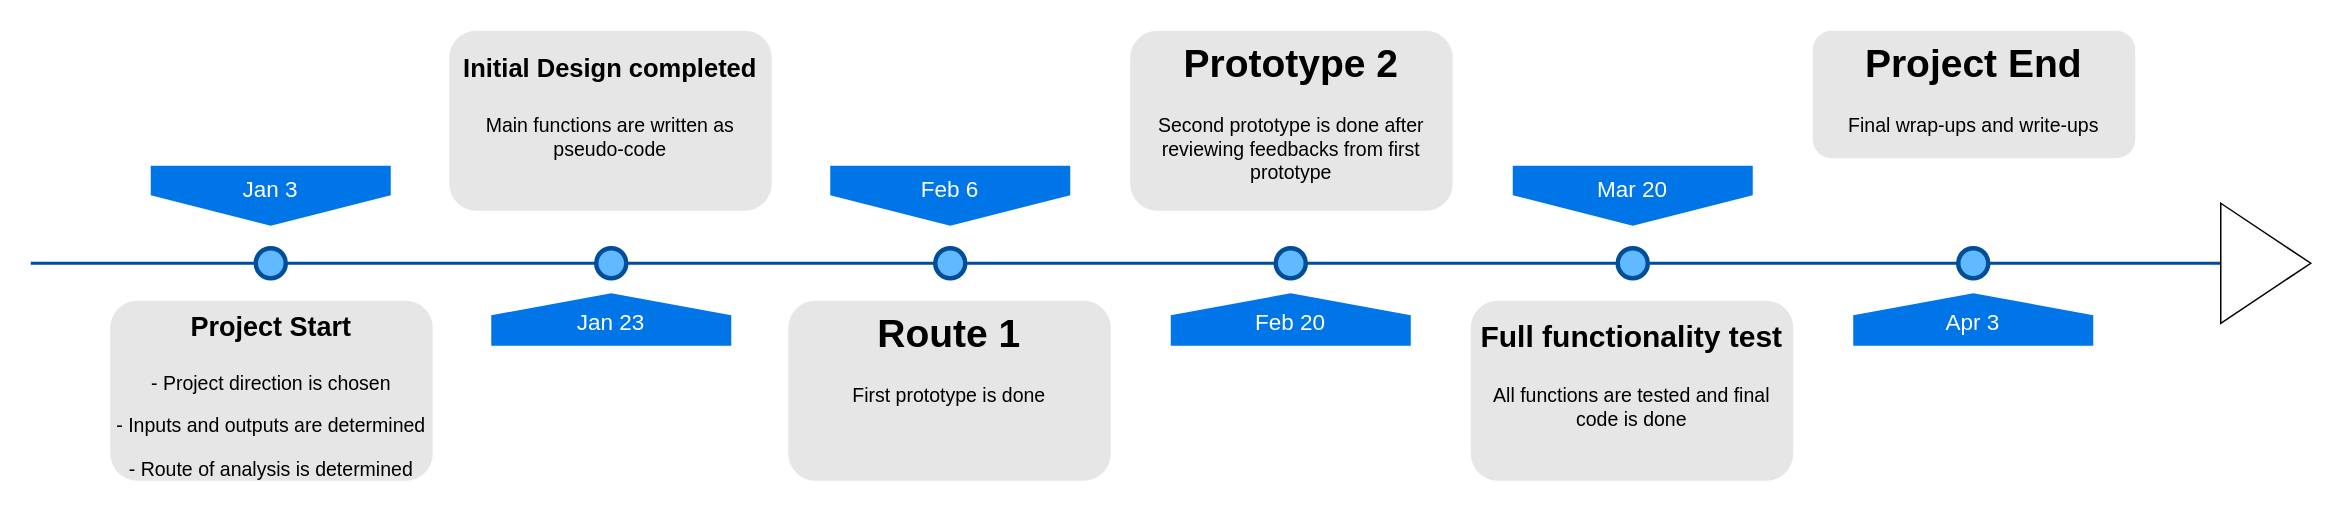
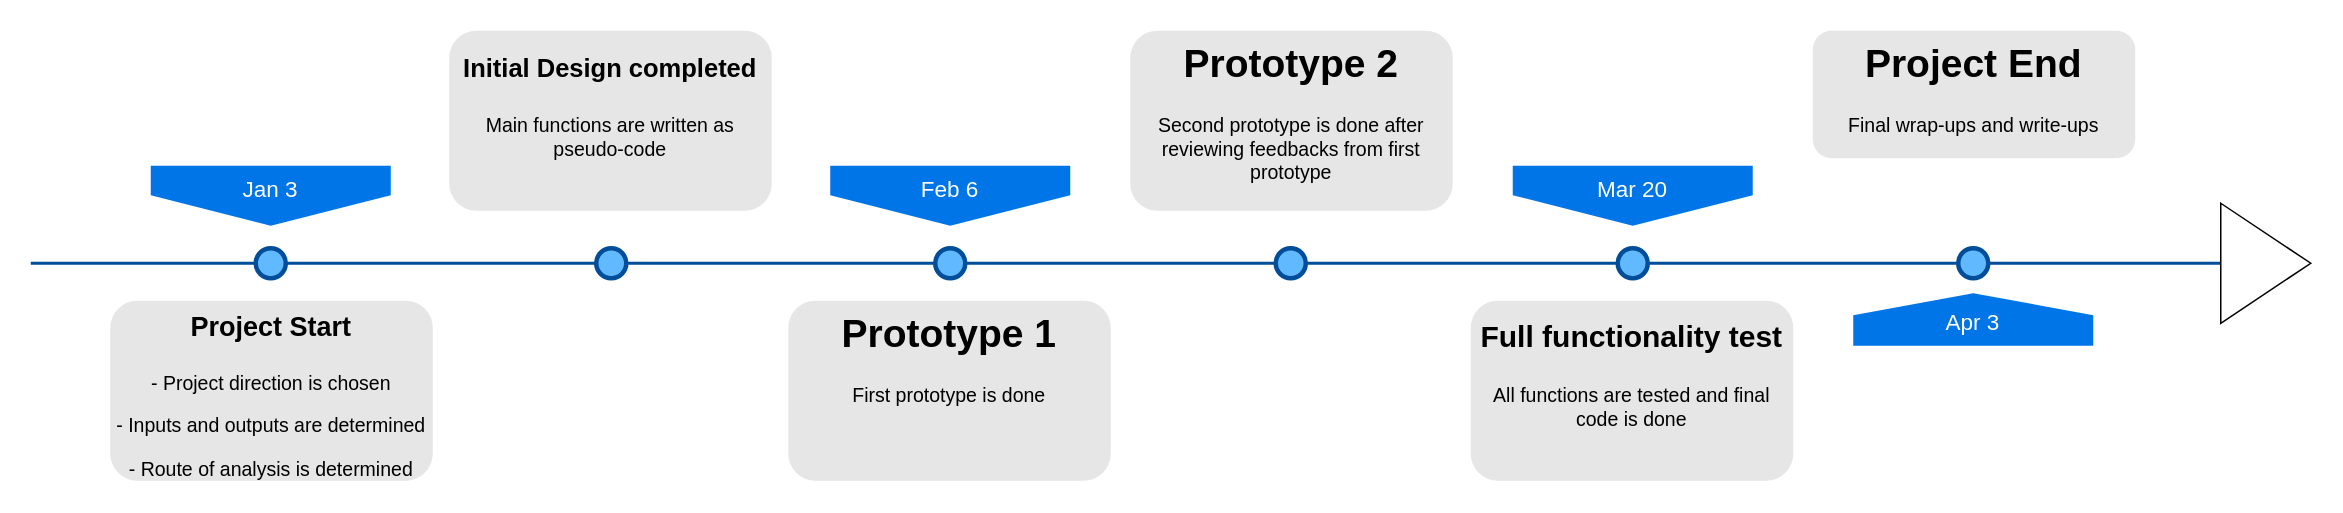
(950, 309) -> (950, 309)
(611, 320) -> none
(1291, 320) -> none
